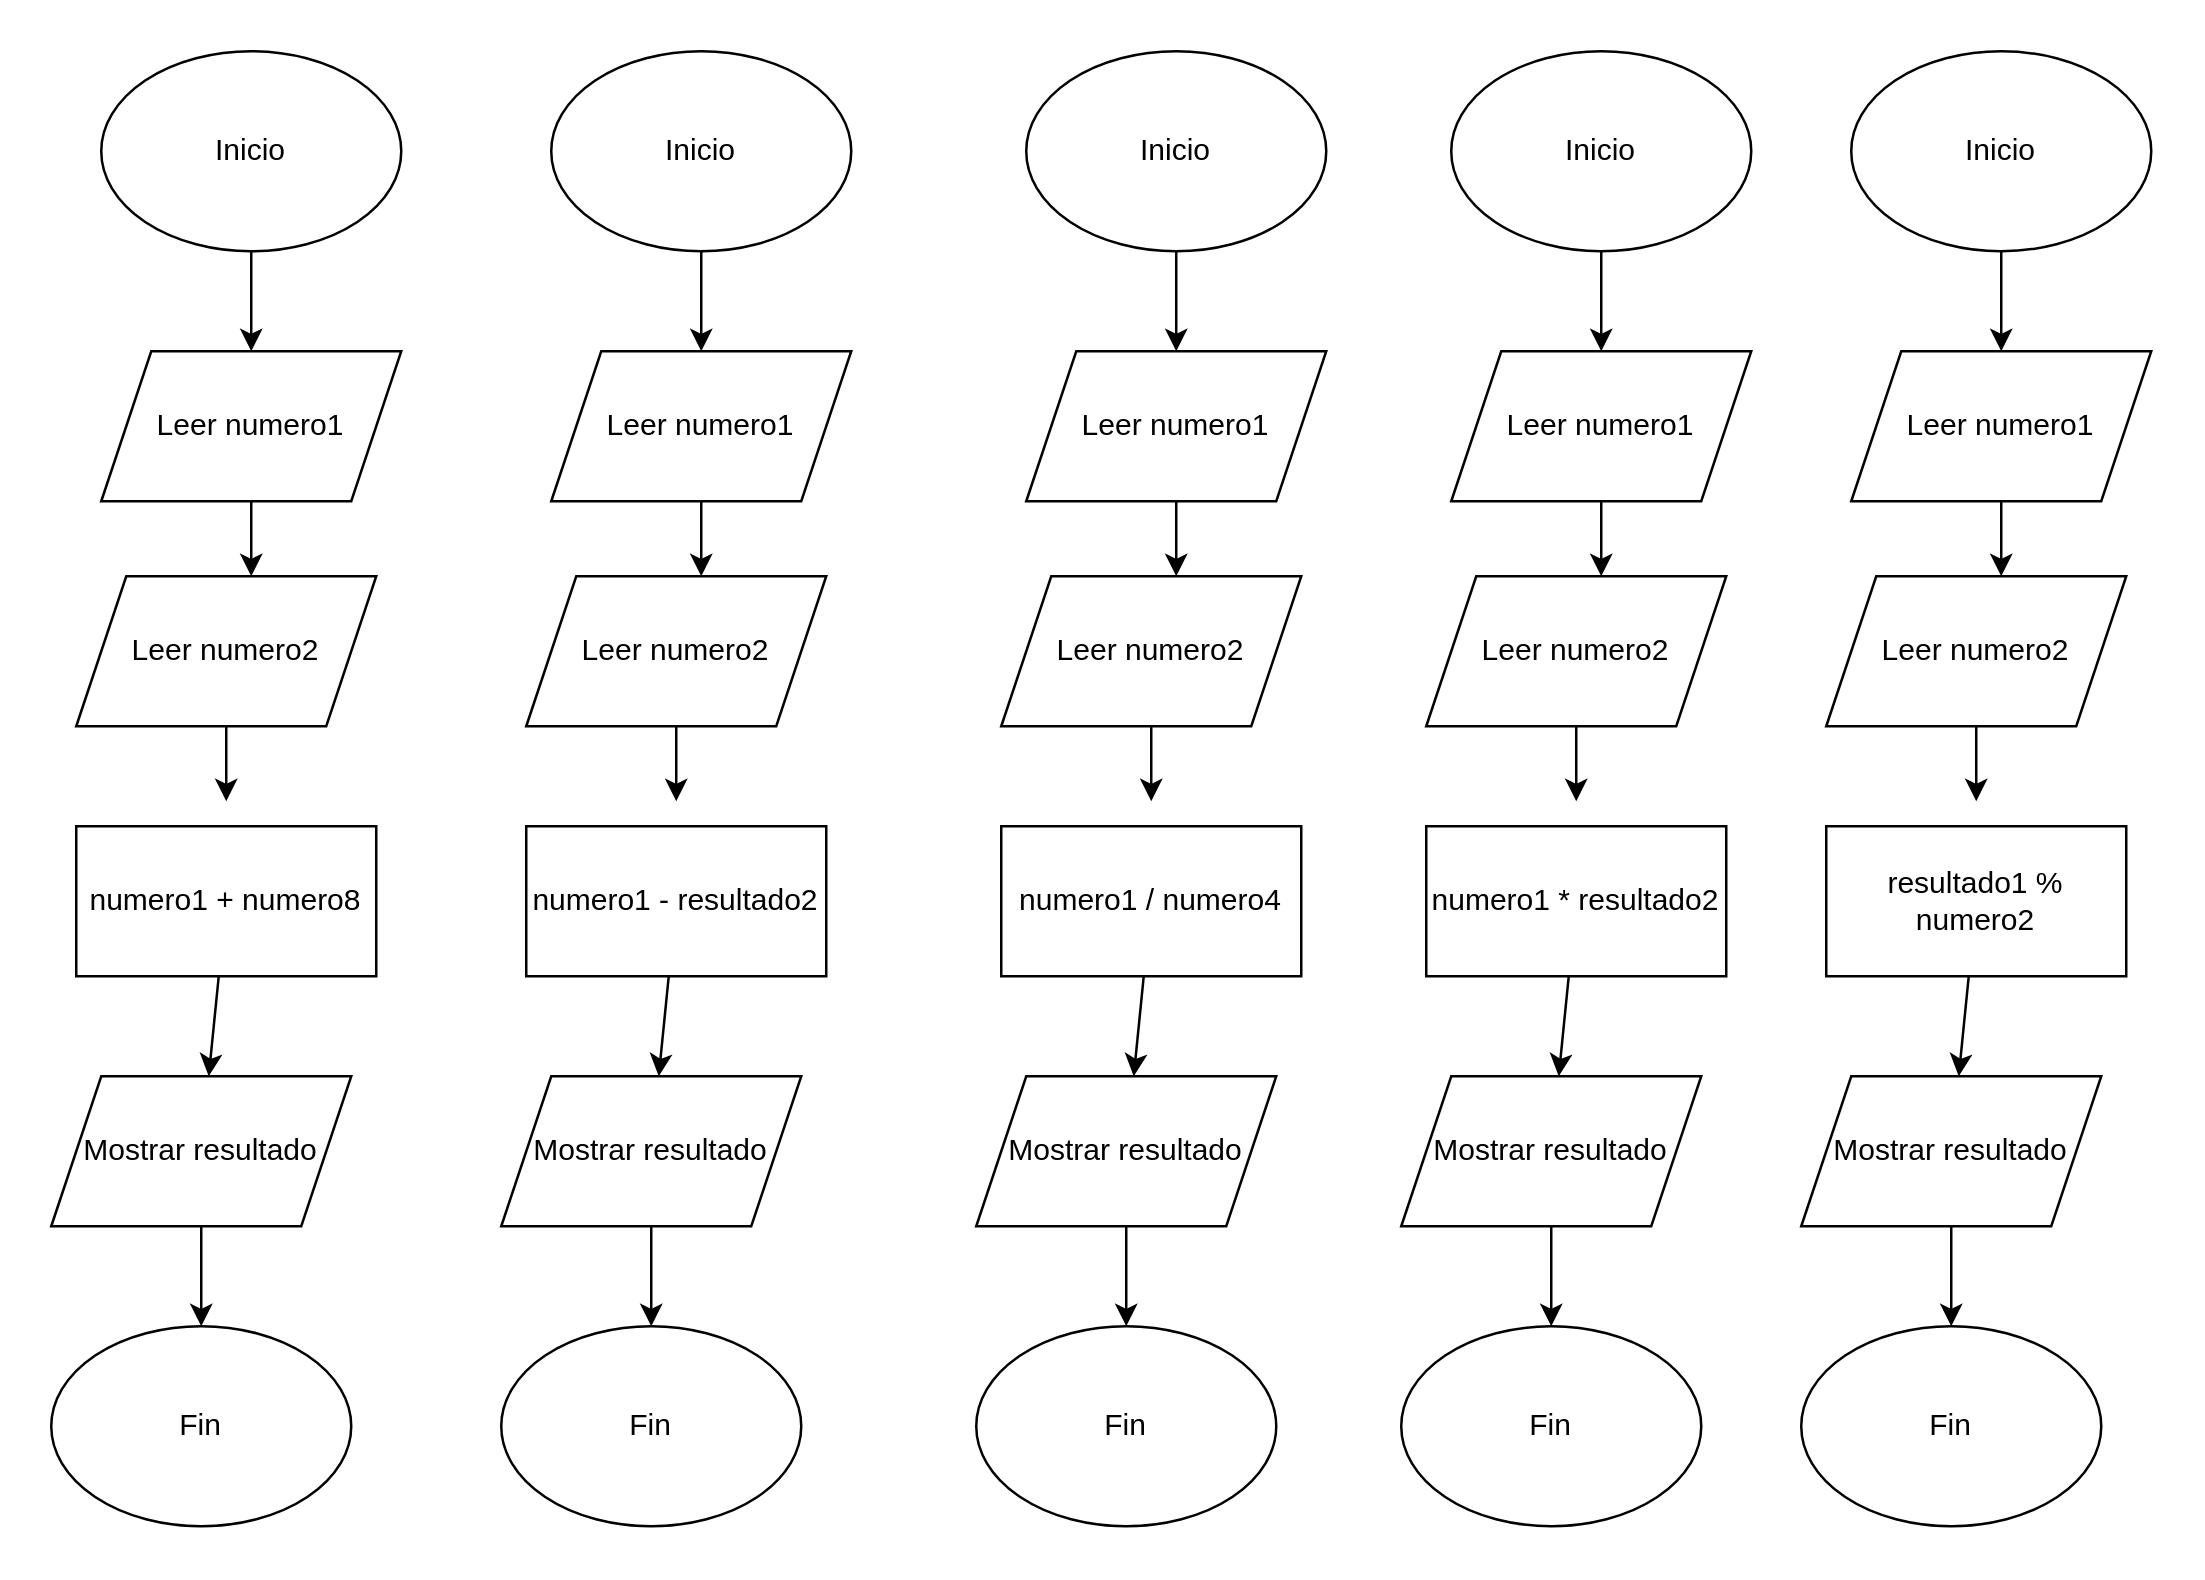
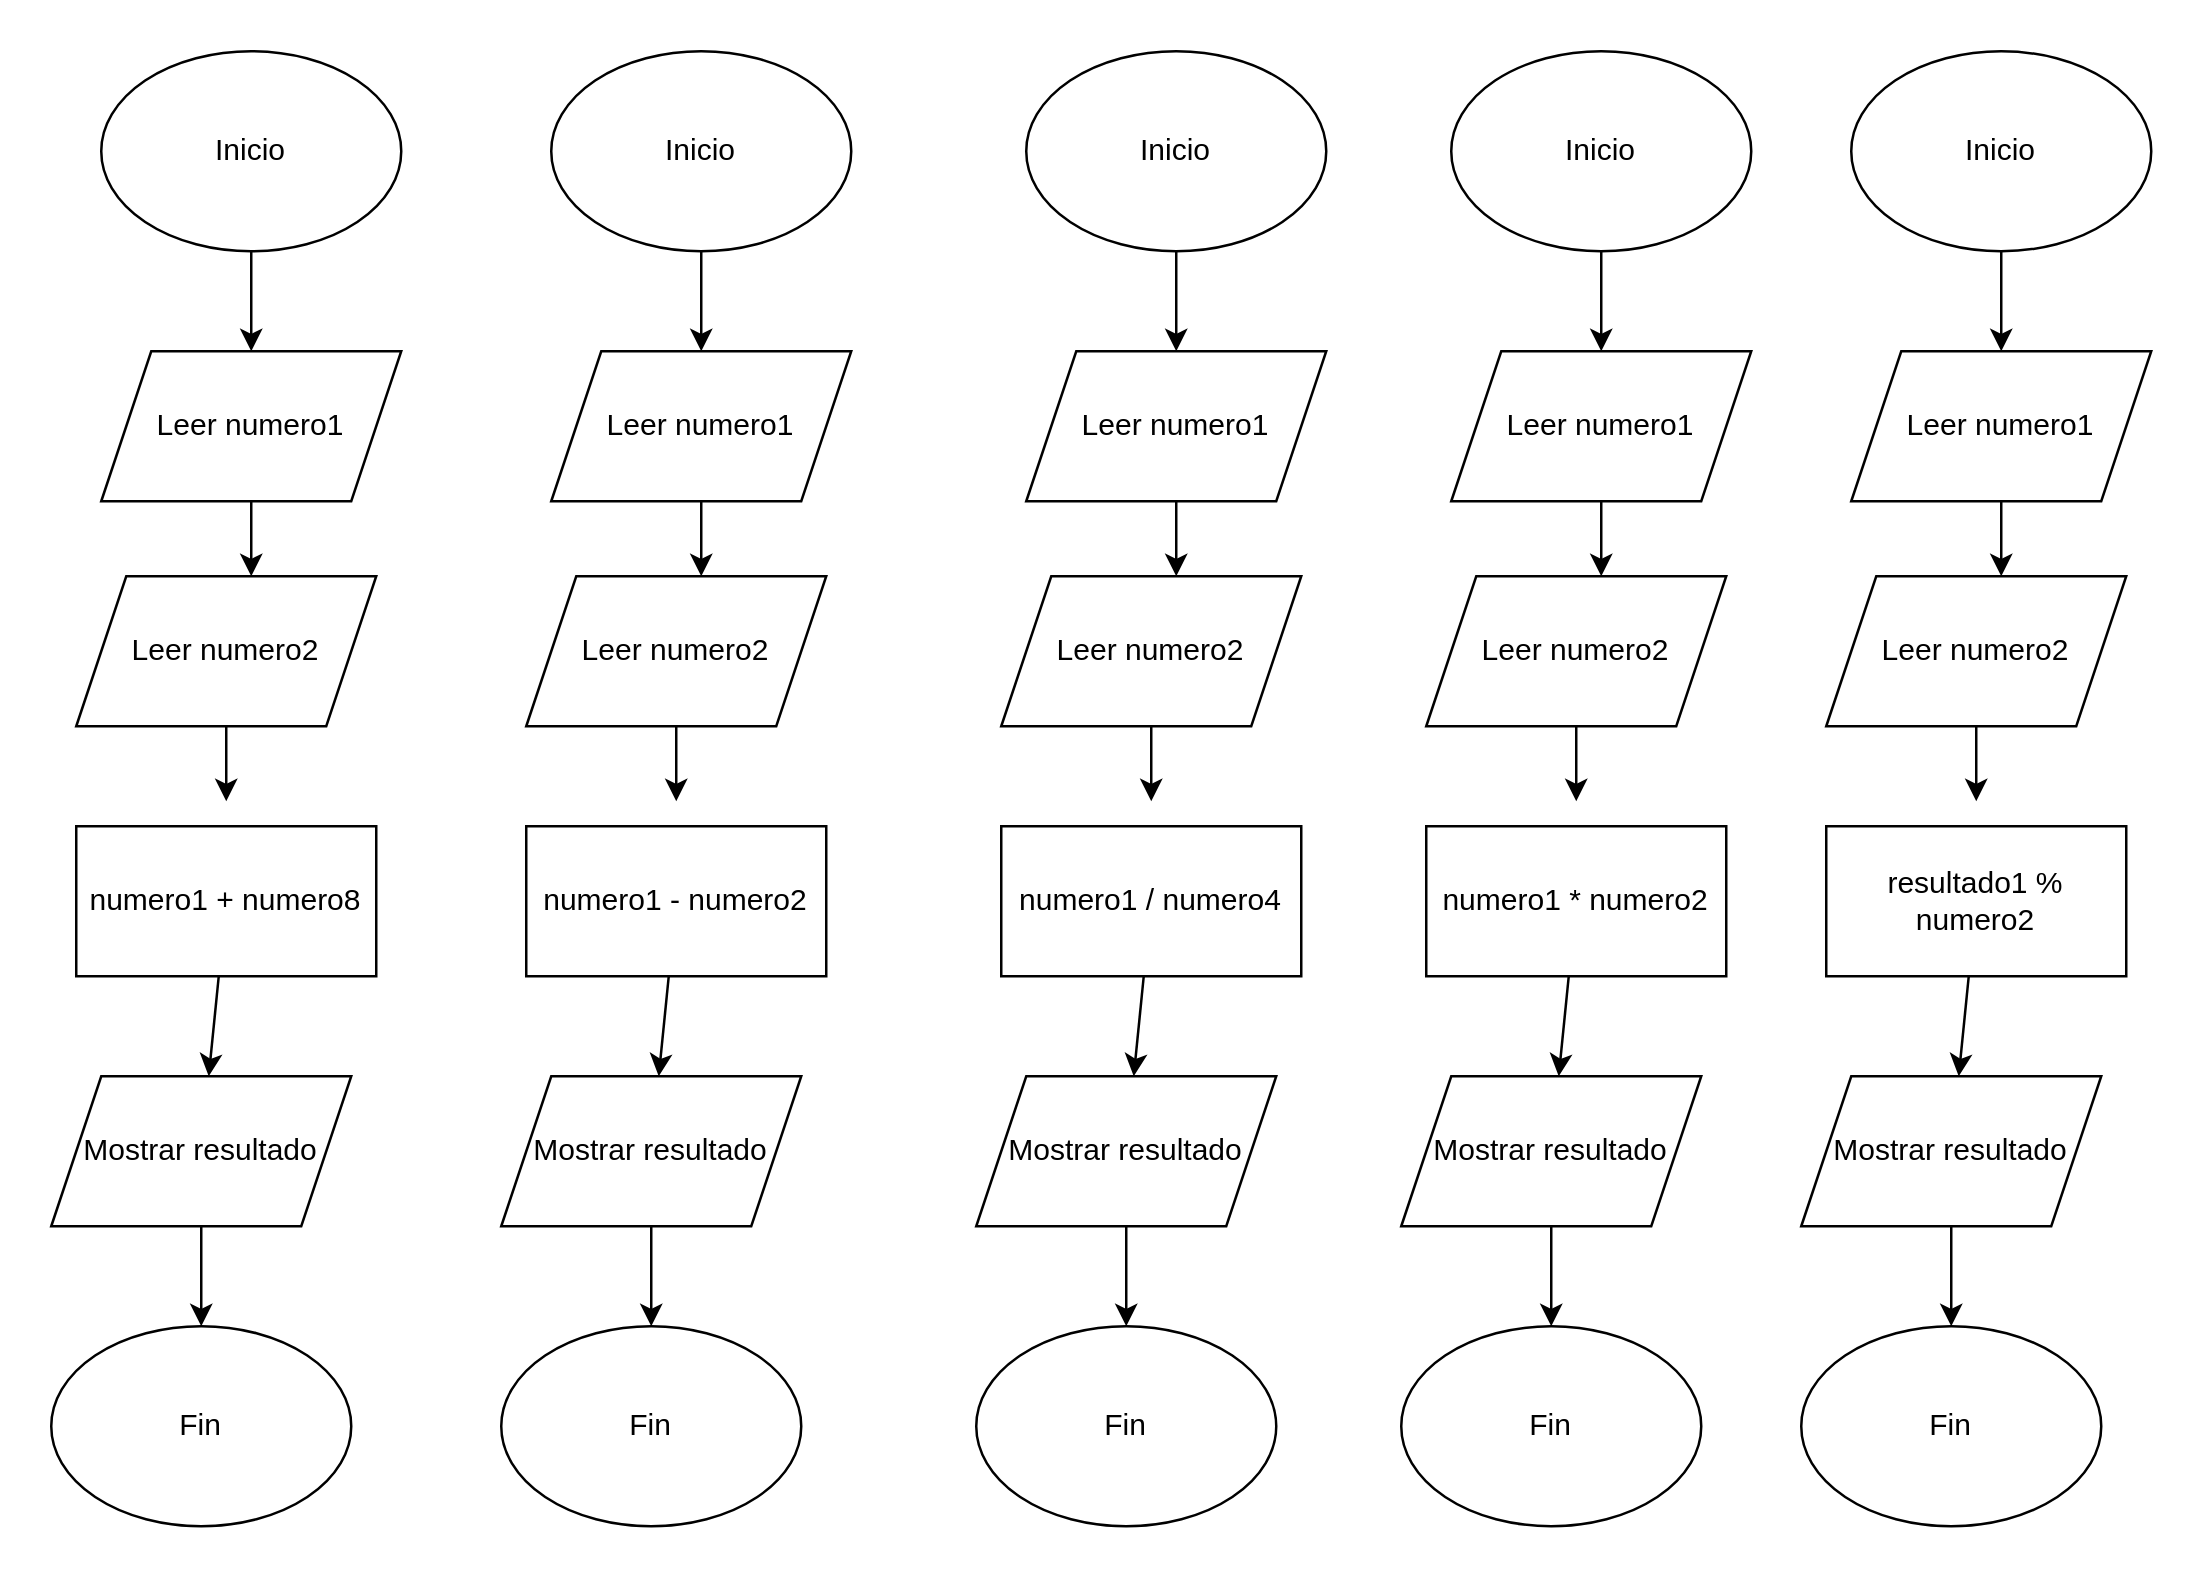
(676, 901) -> (676, 901)
(1576, 901) -> (1576, 901)
